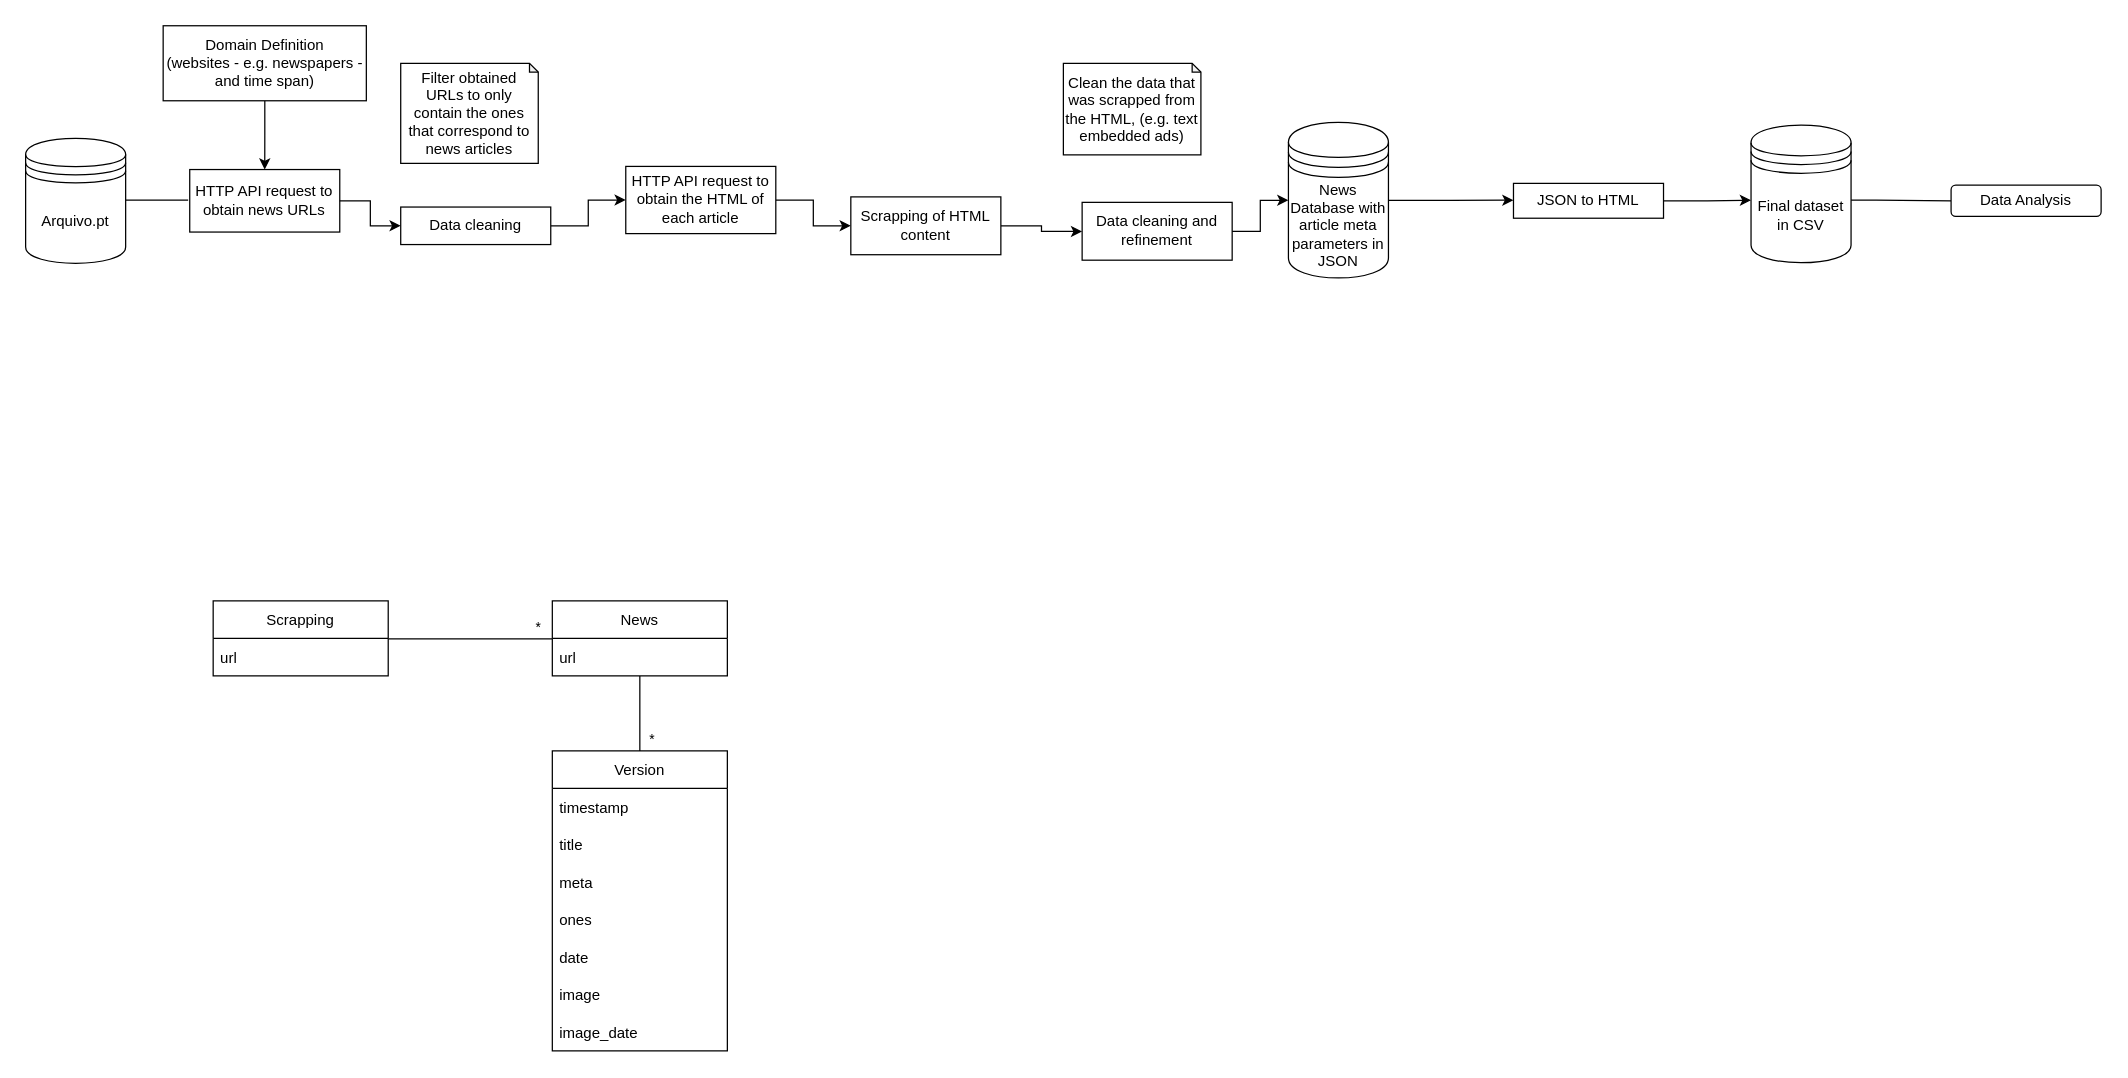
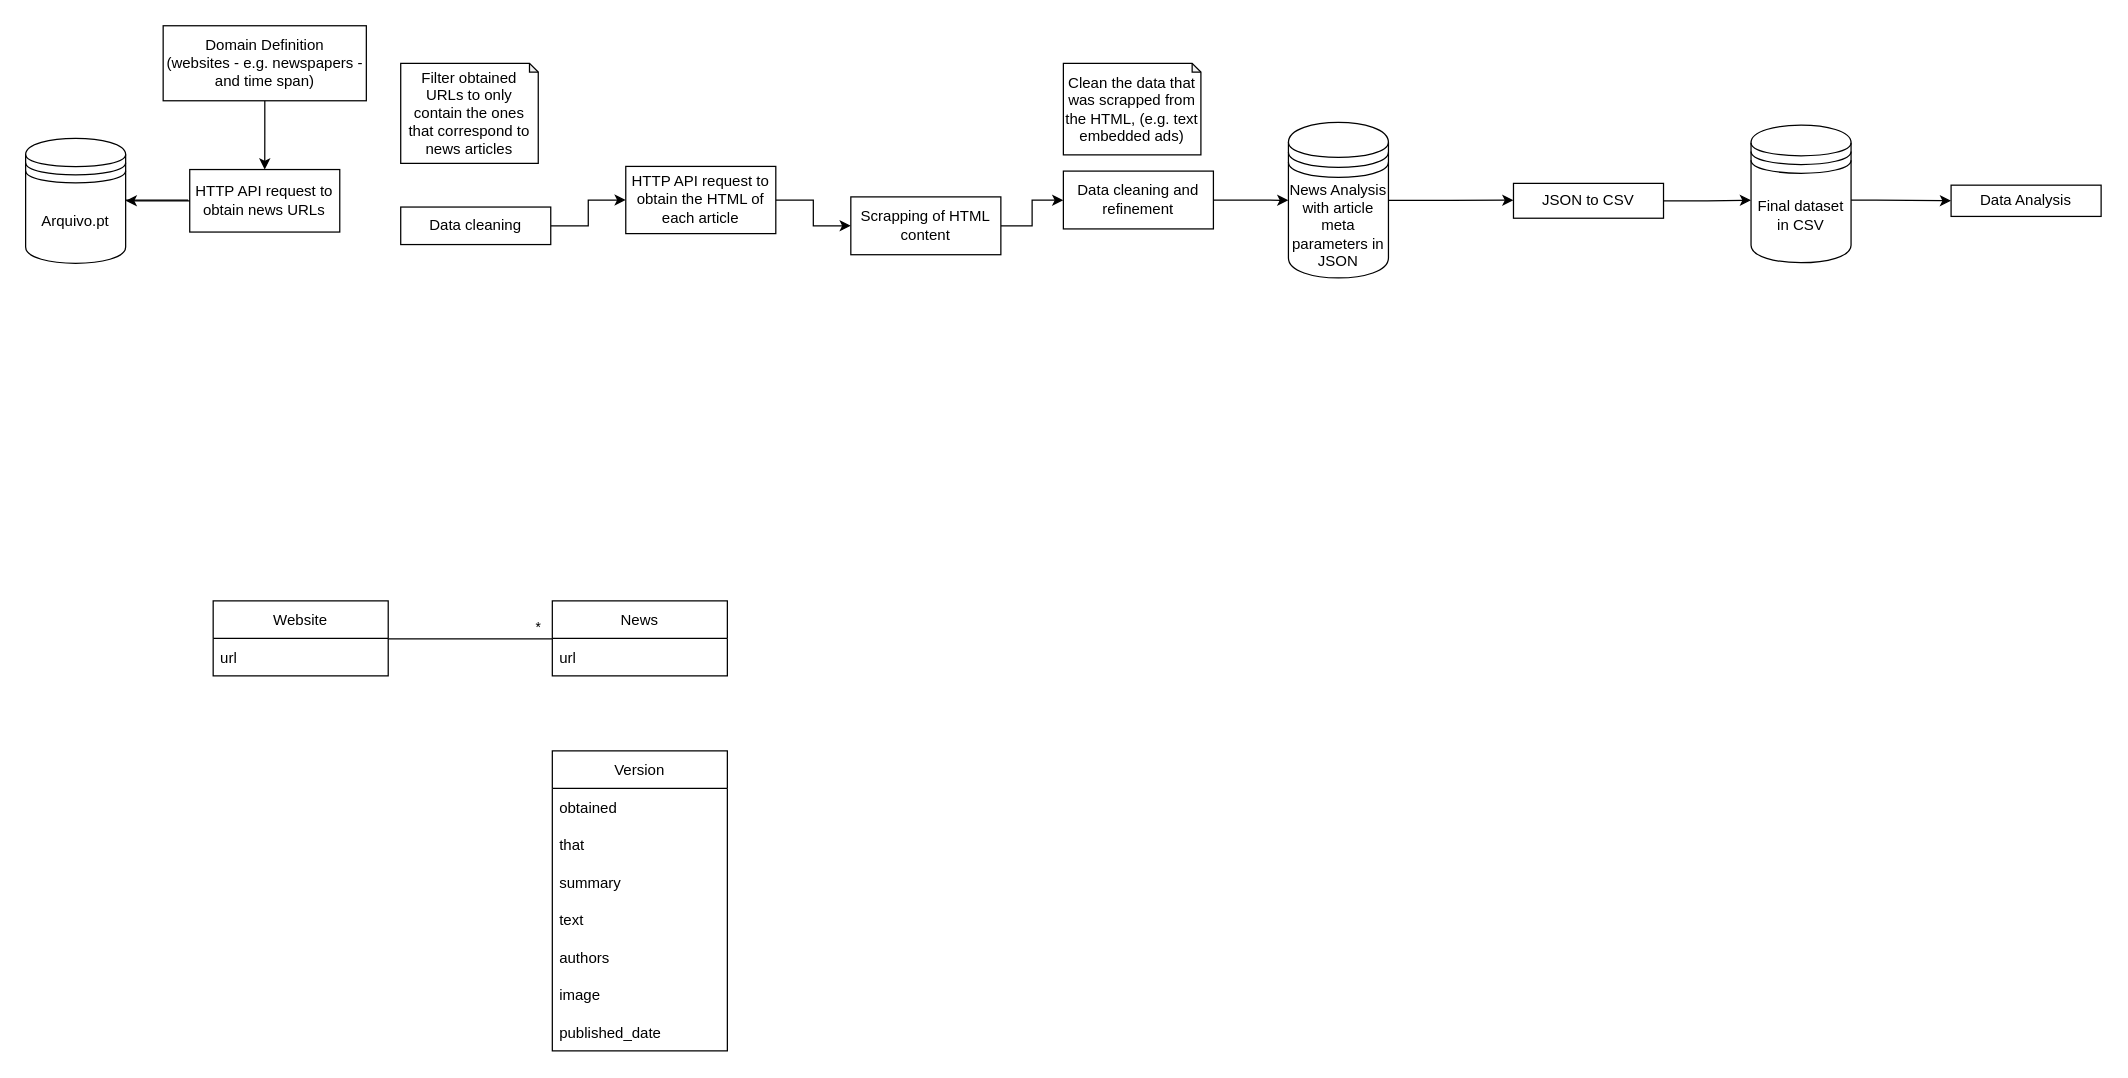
(1588, 201) -> (1588, 201)
(1944, 201) -> (1941, 201)
(2026, 201) -> (2026, 201)
(370, 209) -> (190, 201)
(1338, 226) -> (1338, 226)
(1157, 231) -> (1138, 200)
(300, 620) -> (300, 620)
(640, 715) -> none
(595, 808) -> (591, 808)
(576, 845) -> (576, 845)
(576, 883) -> (588, 883)
(576, 920) -> (576, 920)
(576, 958) -> (588, 958)
(599, 1033) -> (614, 1033)
